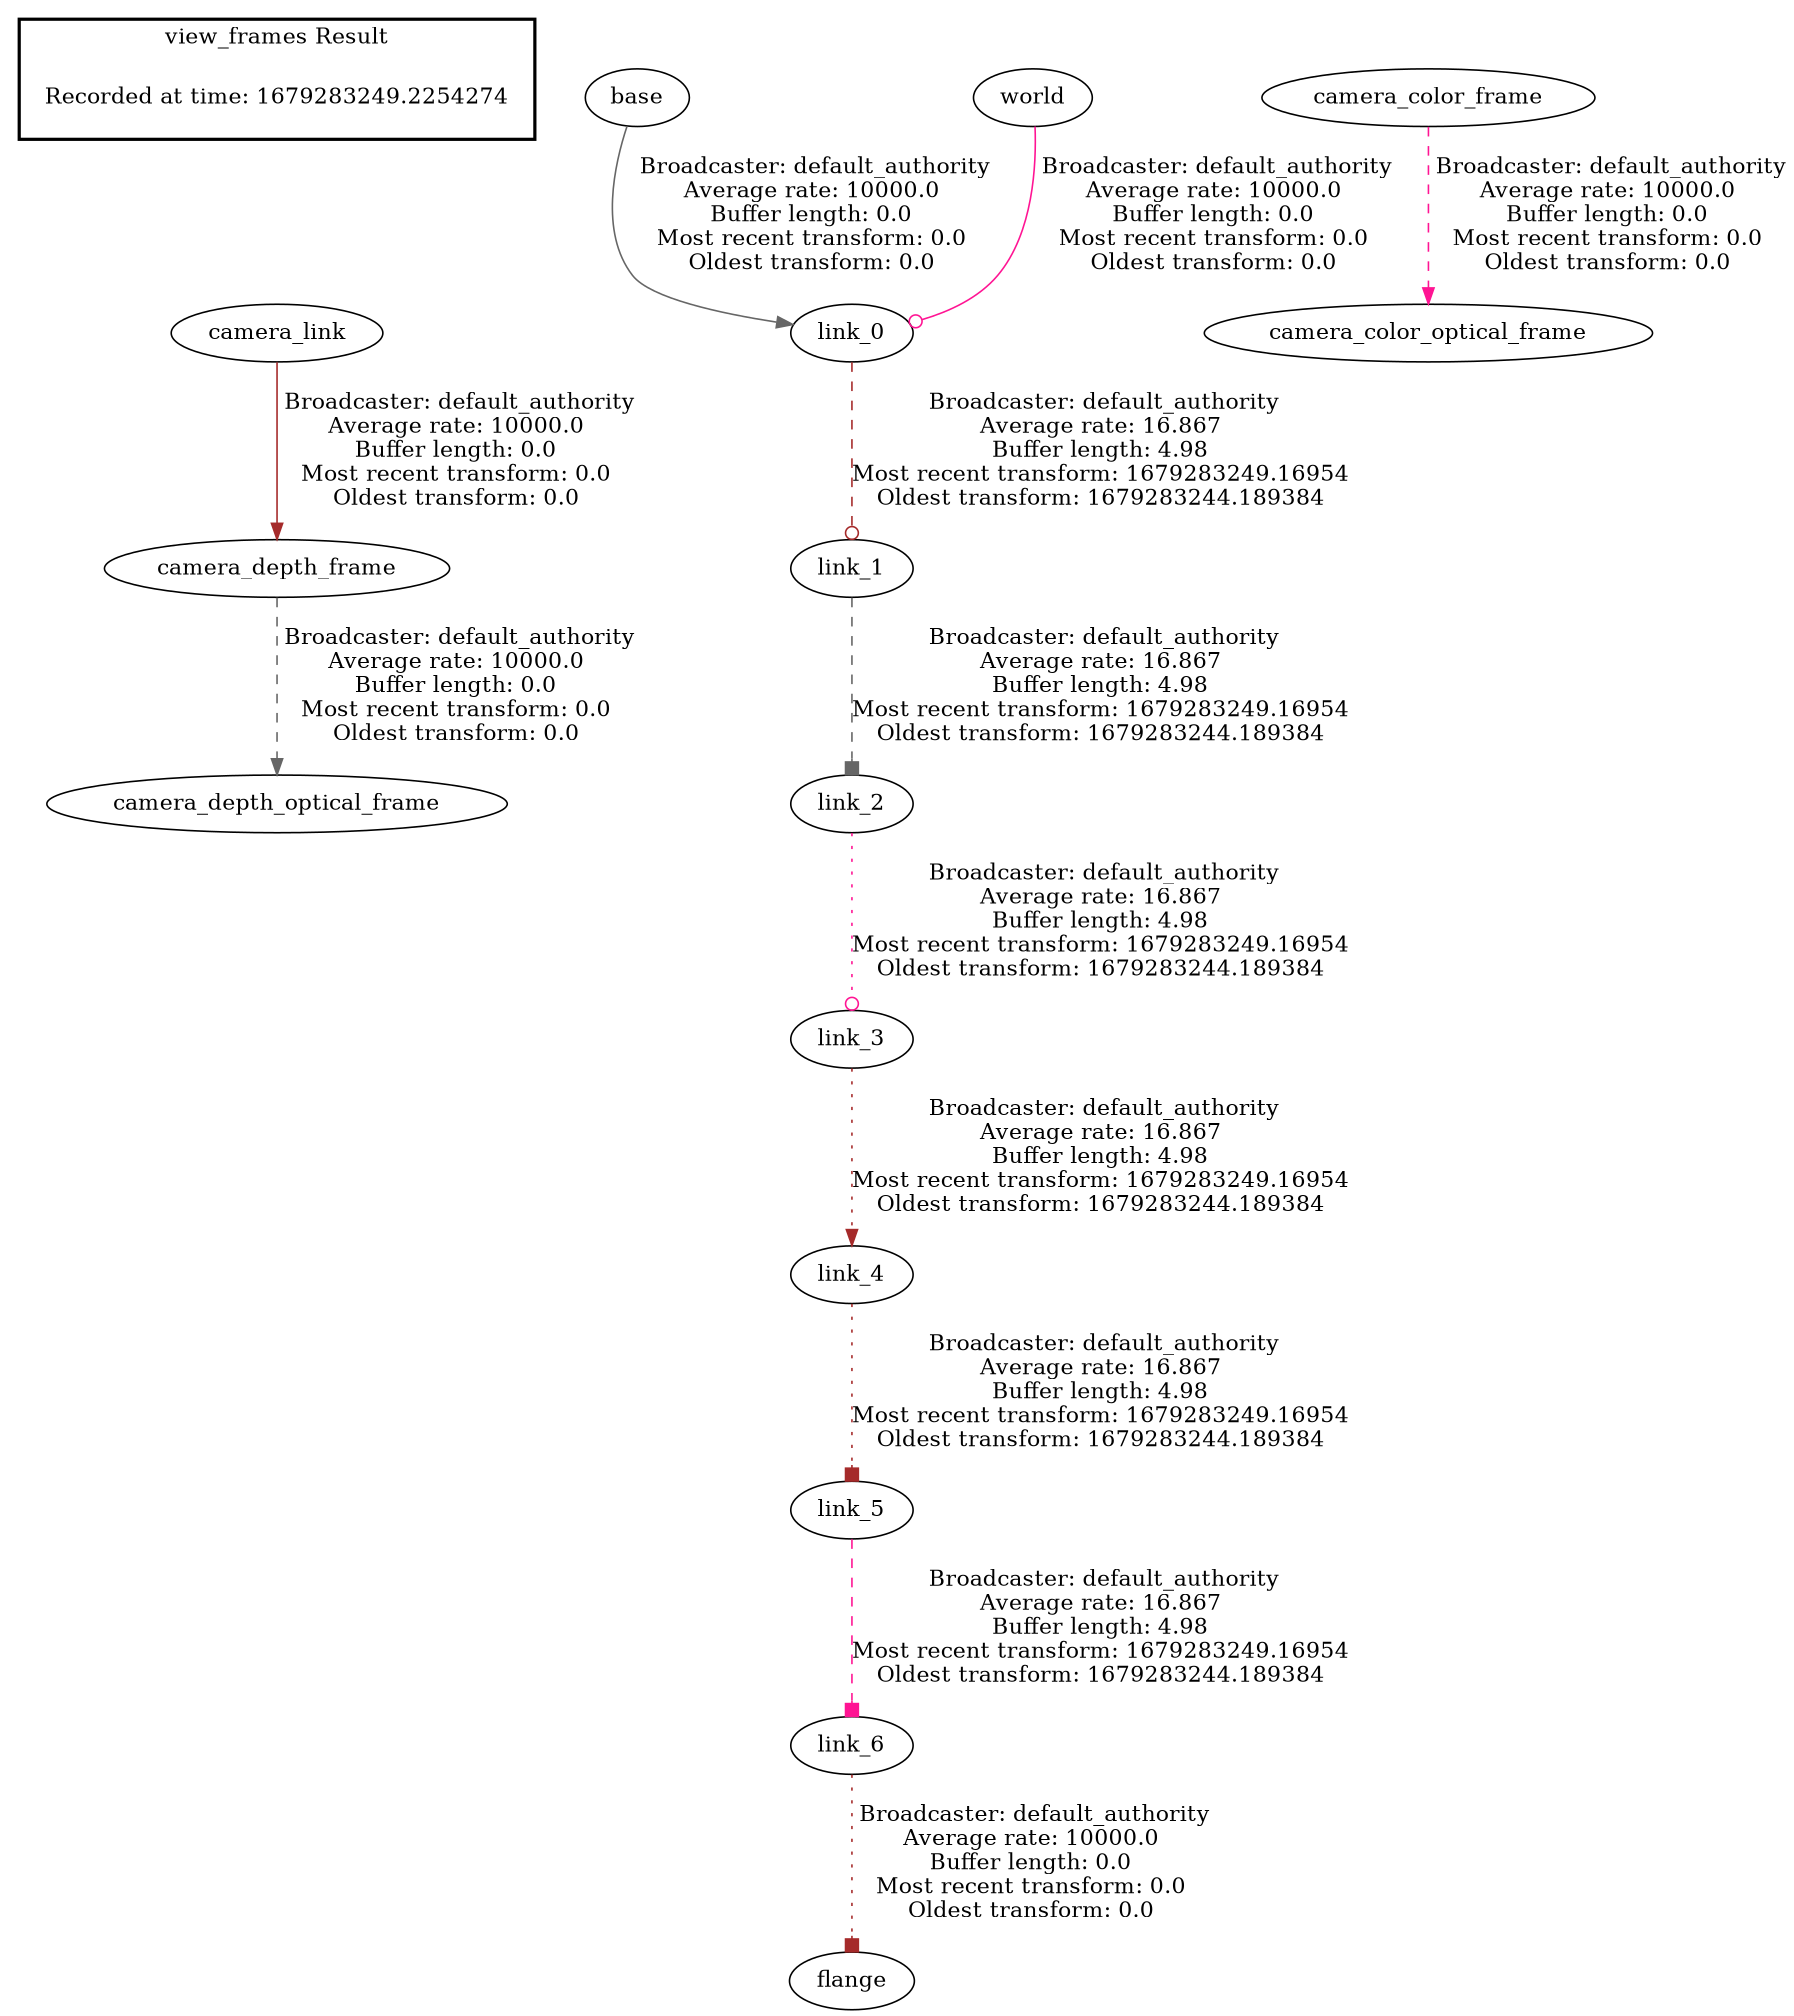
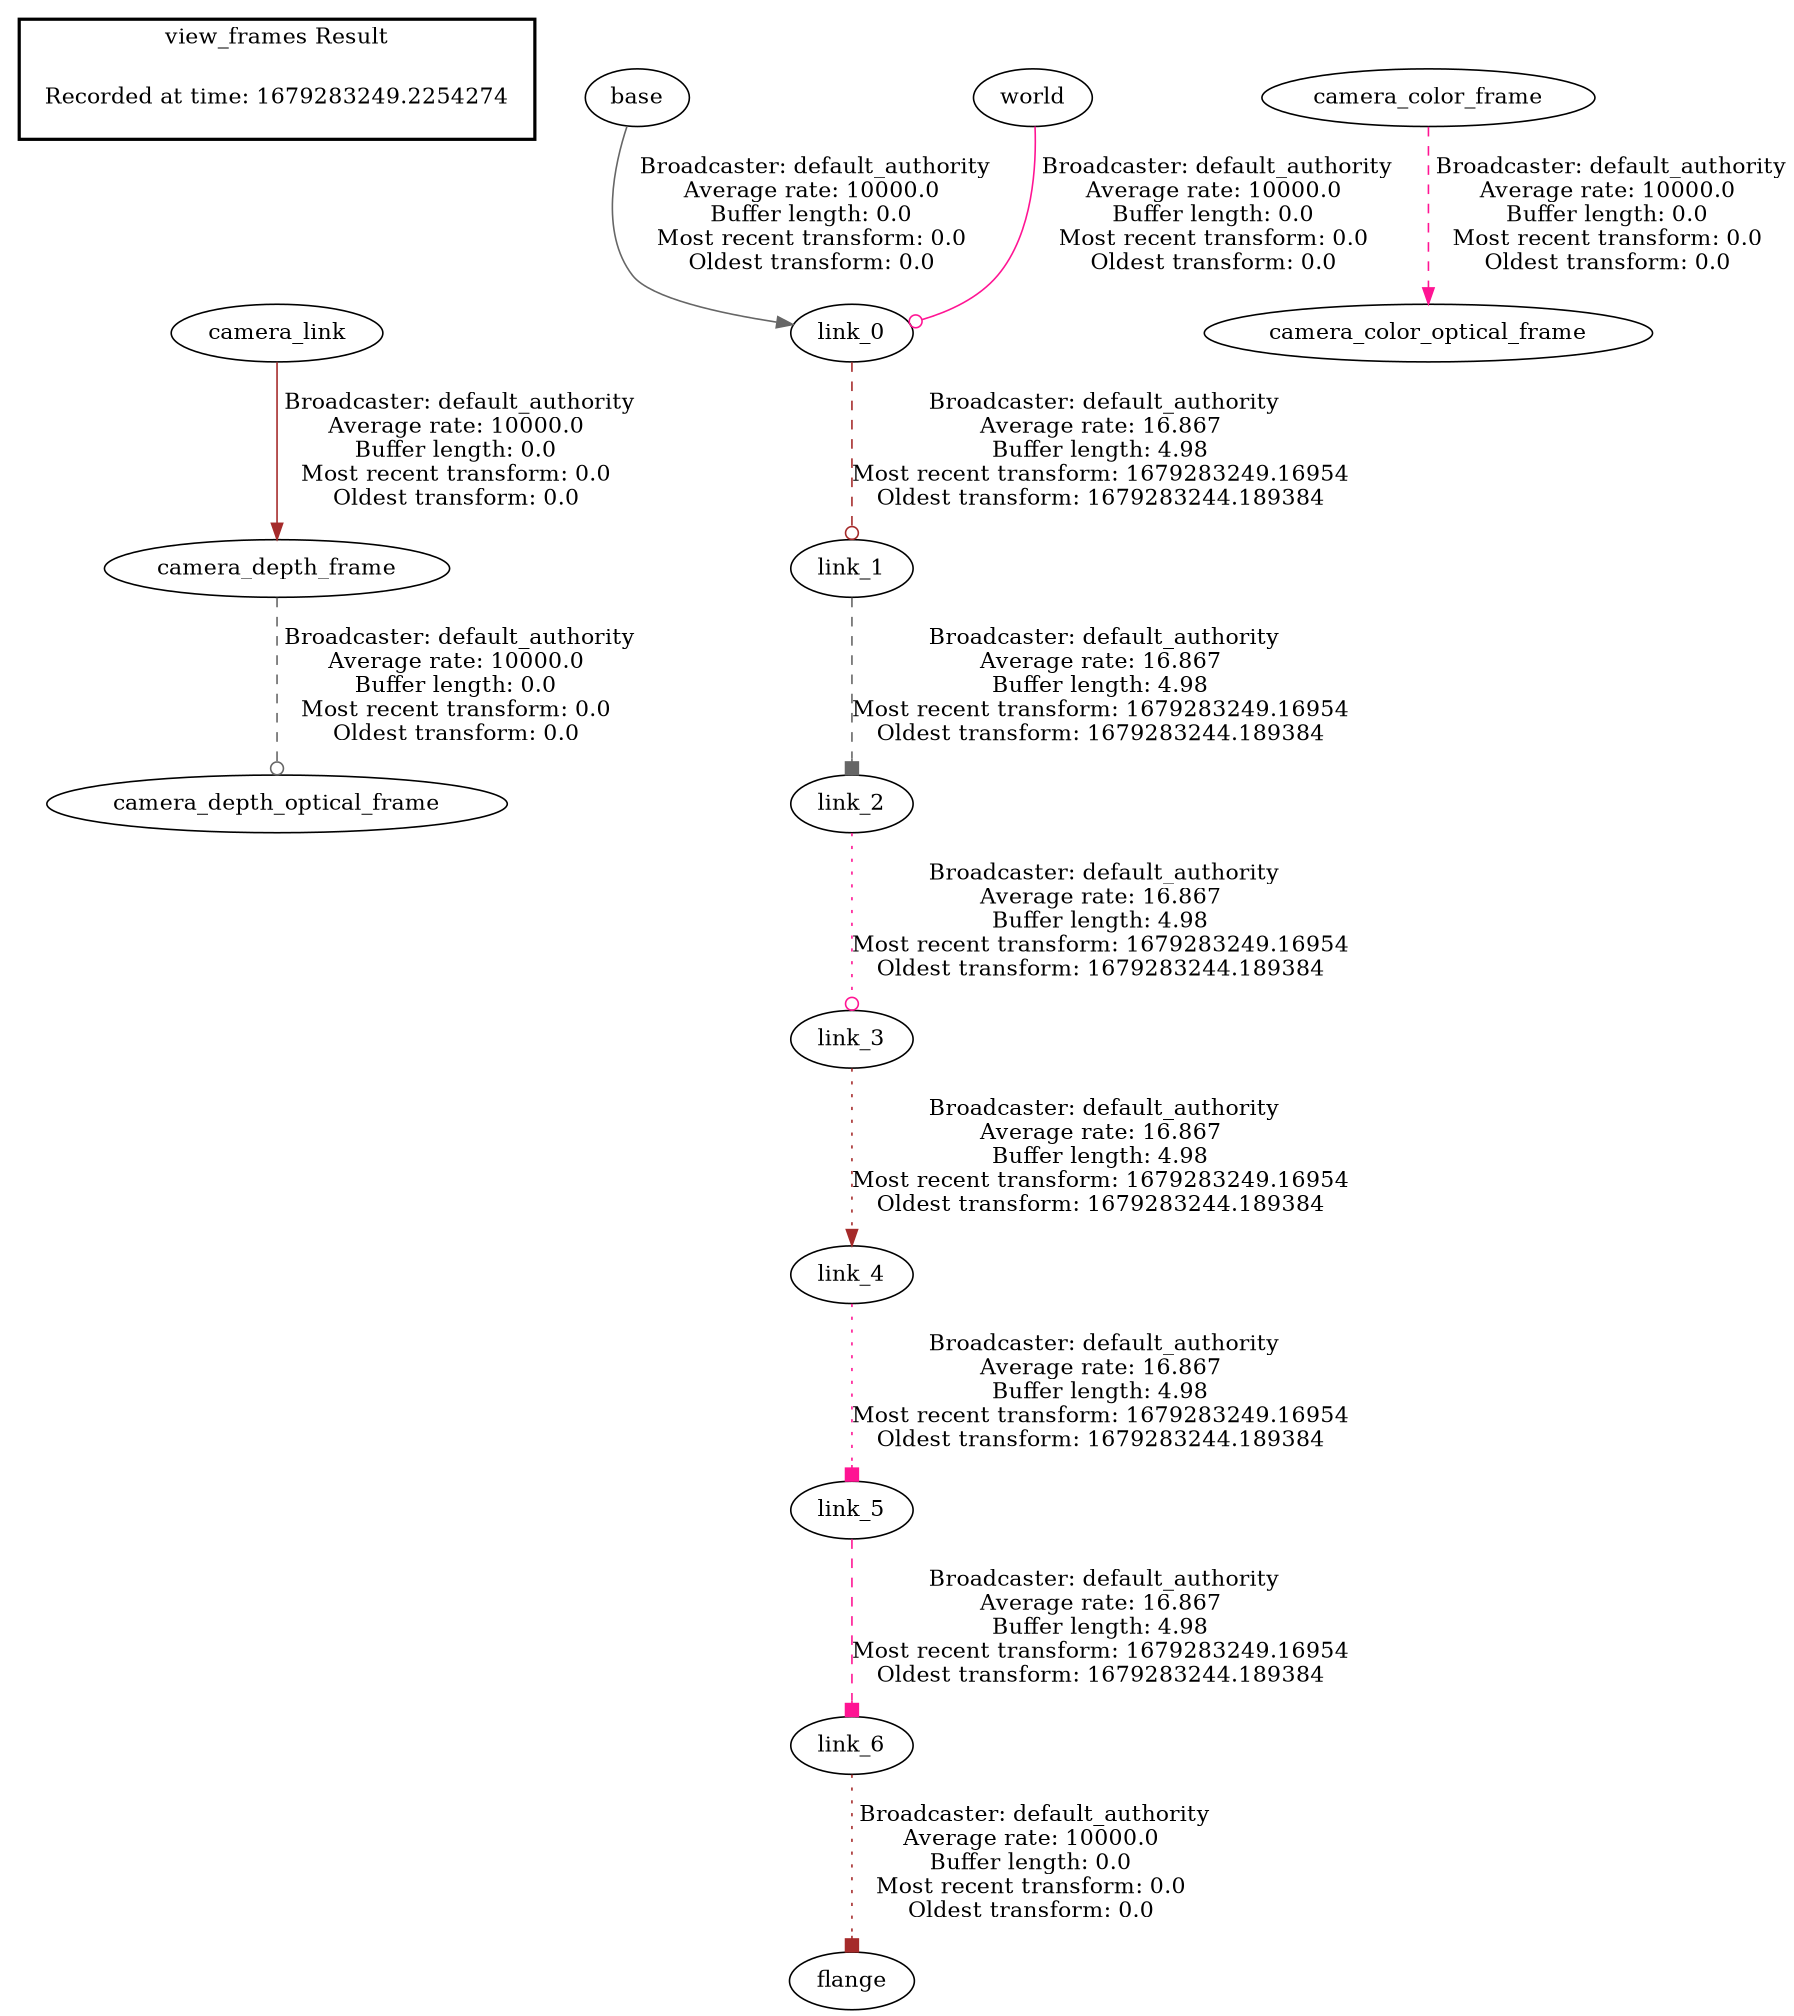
(277, 678) -> (277, 680)
(852, 1384) -> (852, 1384)
